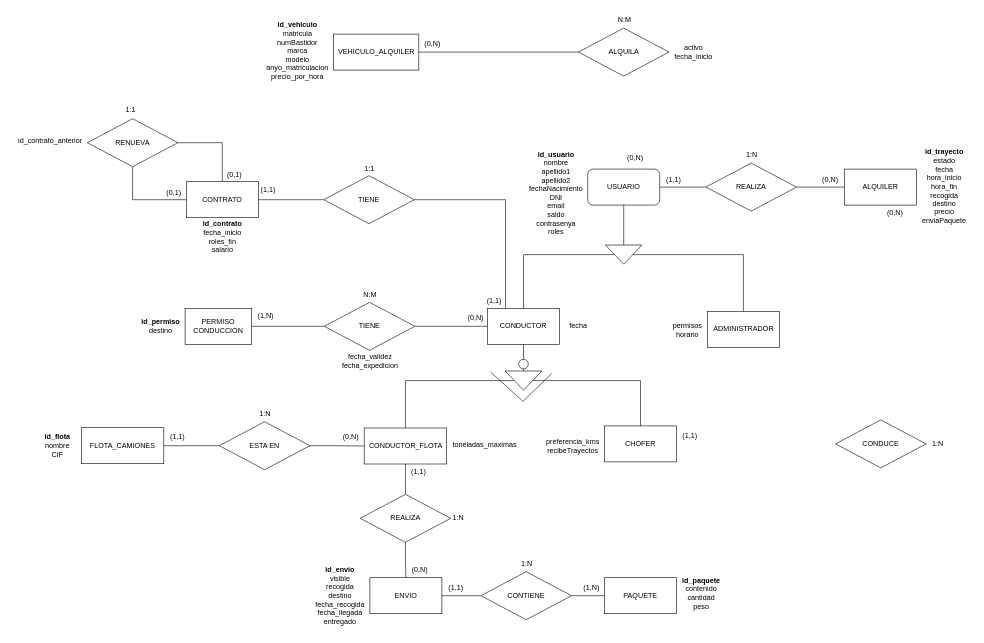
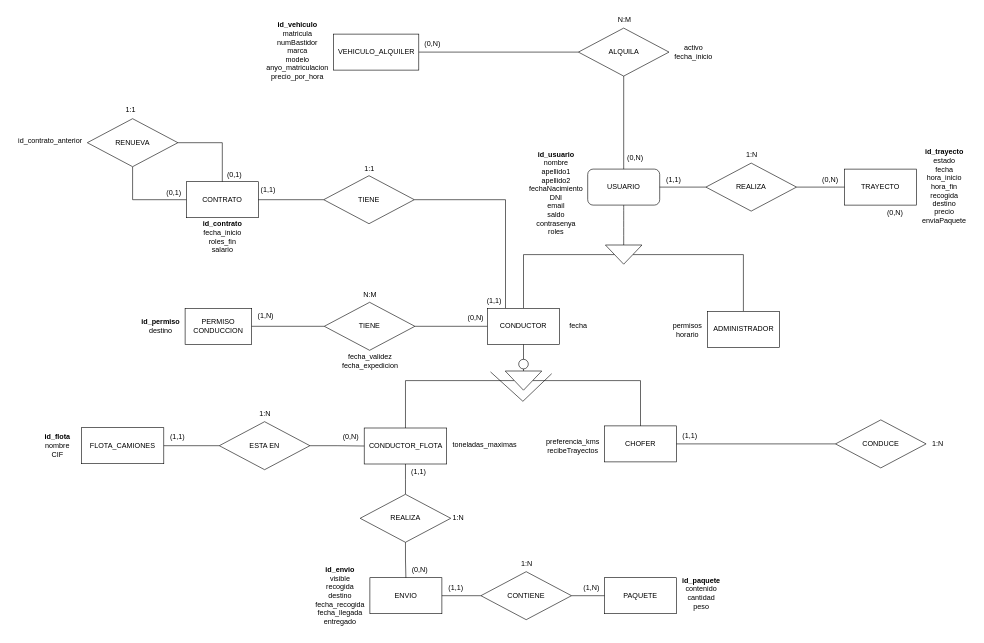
none -> (624, 122)
(881, 187) -> (881, 187)
none -> (756, 444)
